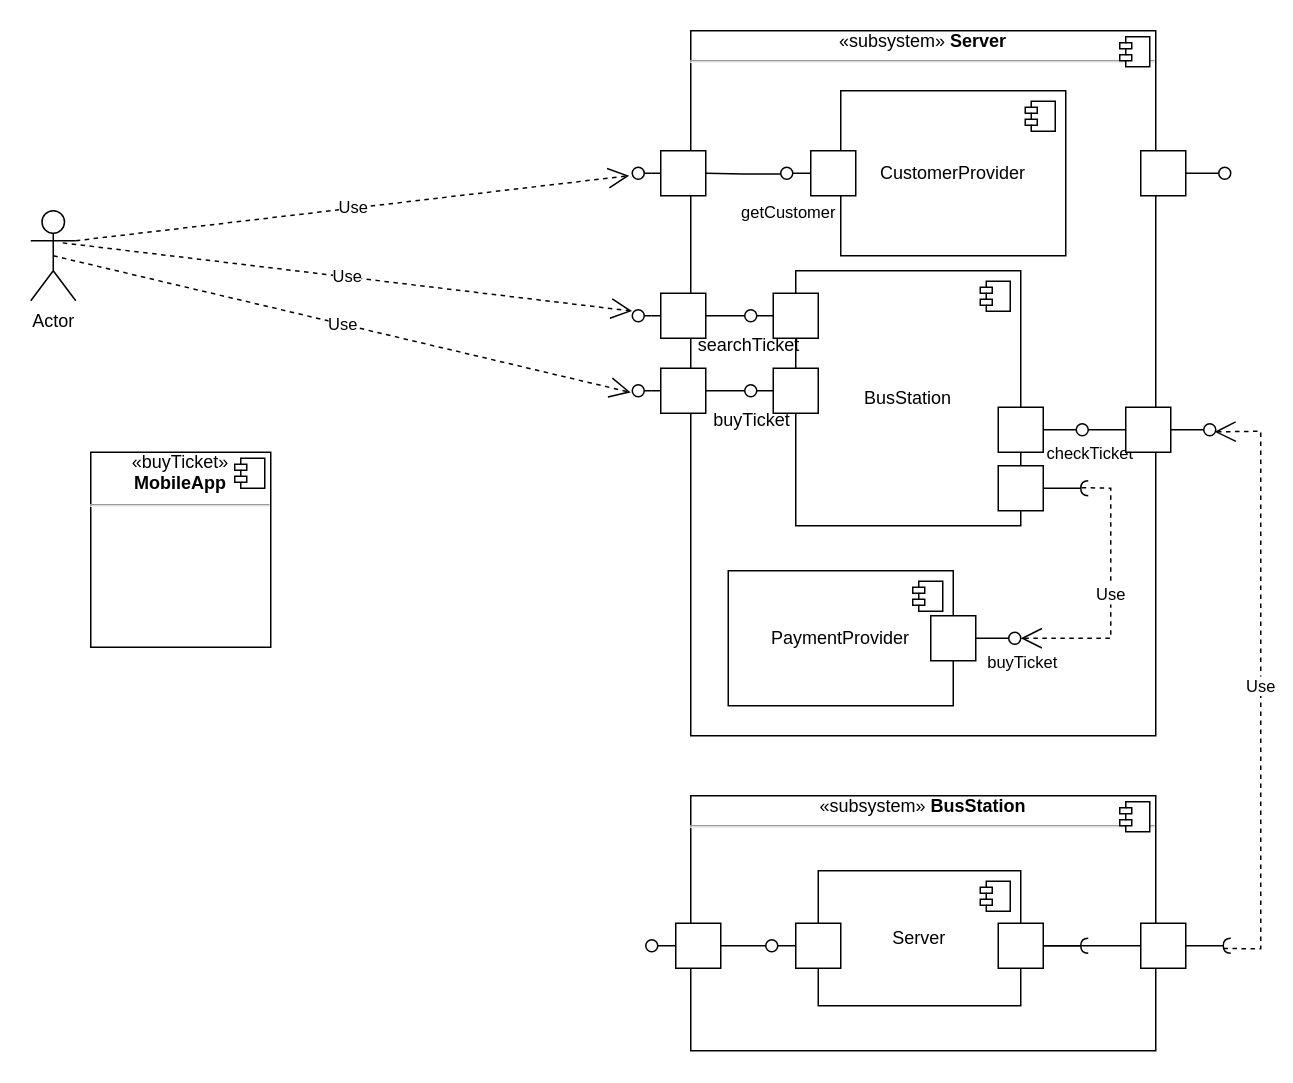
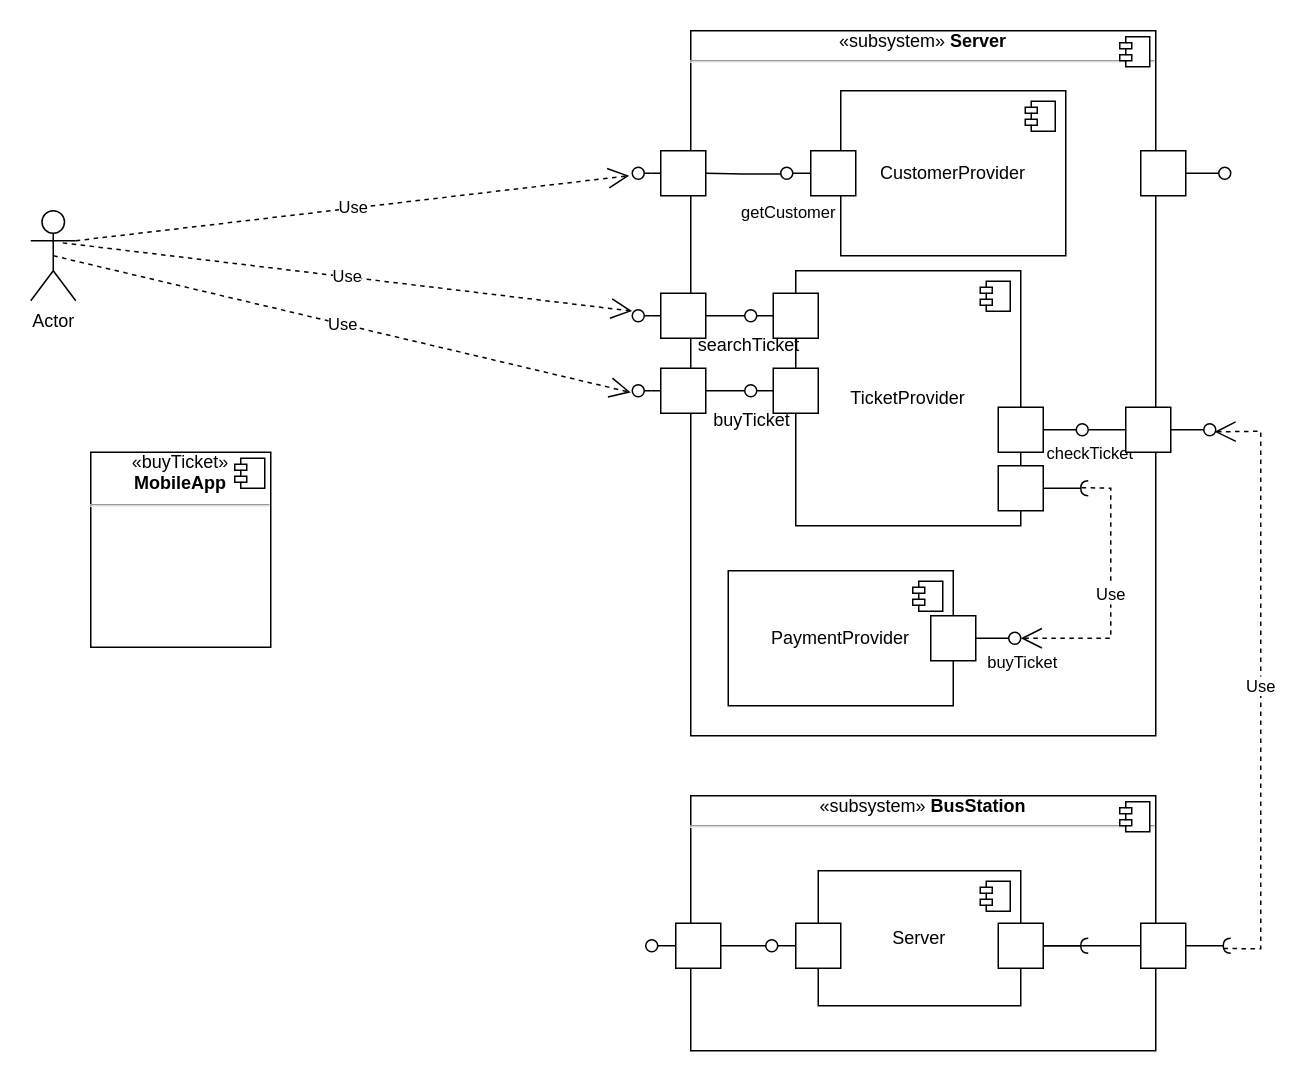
(908, 398) -> (908, 398)
